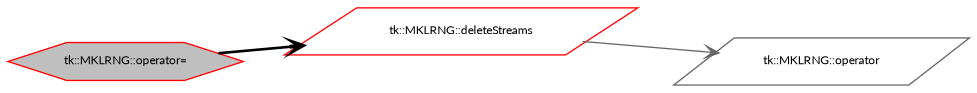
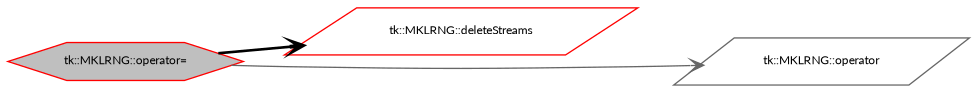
(644, 47) -> (461, 68)
